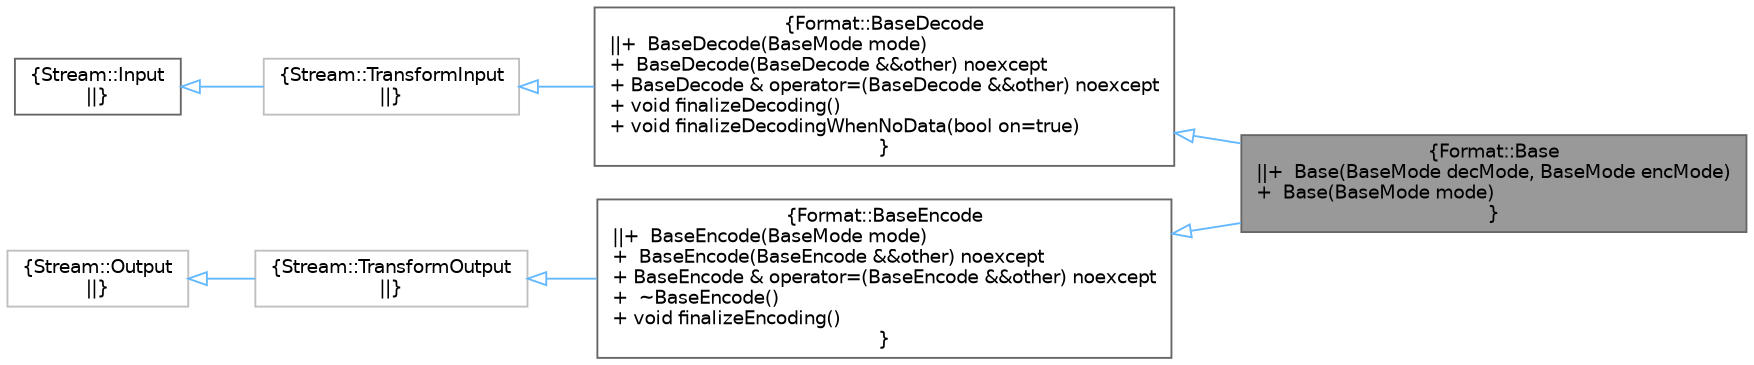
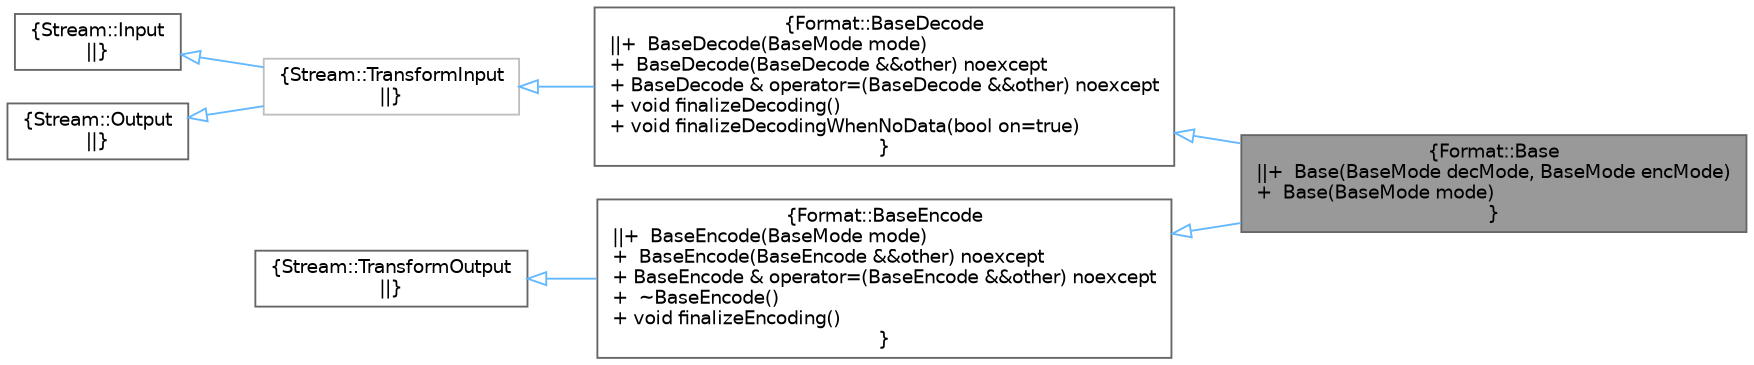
(98, 279) -> (98, 131)
(231, 279) -> (235, 110)
(391, 279) -> (391, 279)
